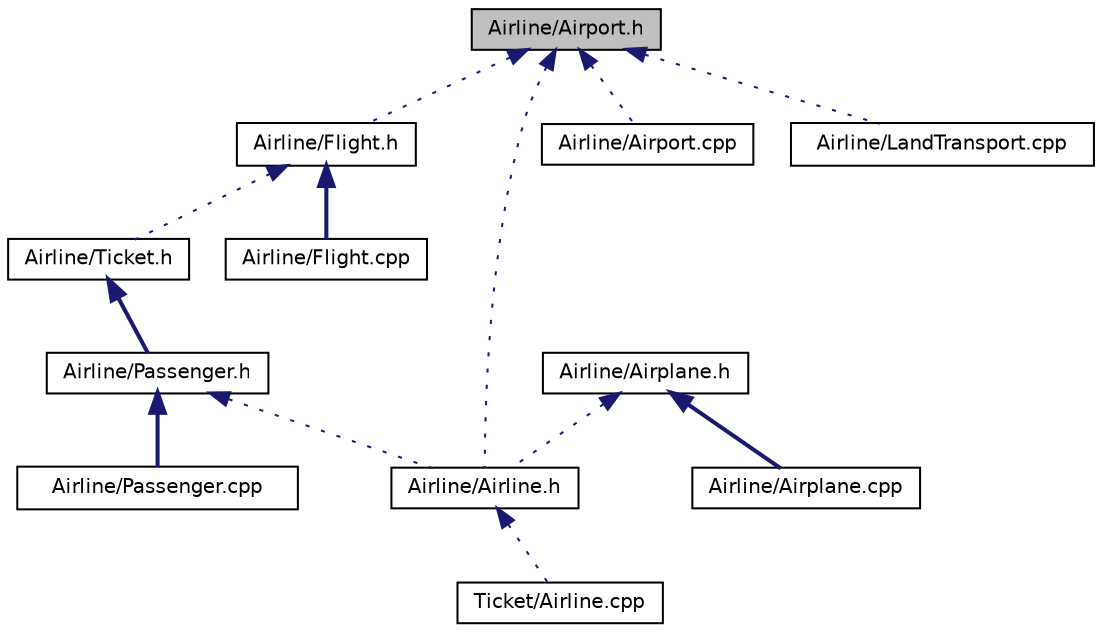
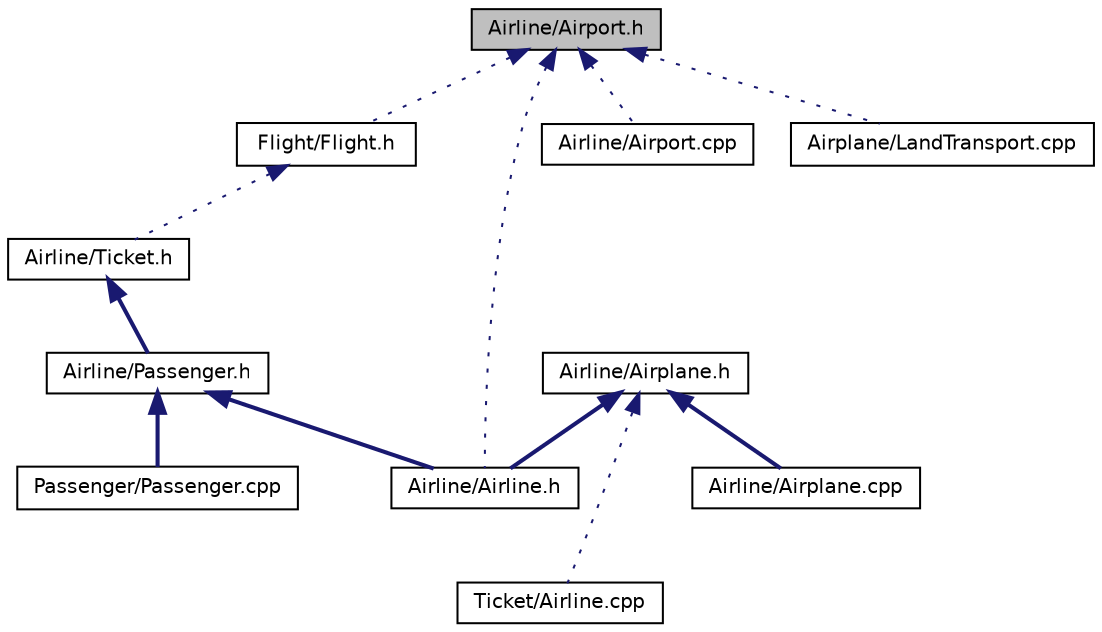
(326, 144) -> (326, 144)
(942, 144) -> (942, 144)
(326, 259) -> none
(331, 434) -> (331, 434)
(557, 436) -> (557, 436)
(158, 488) -> (158, 488)
(528, 554) -> (601, 498)
